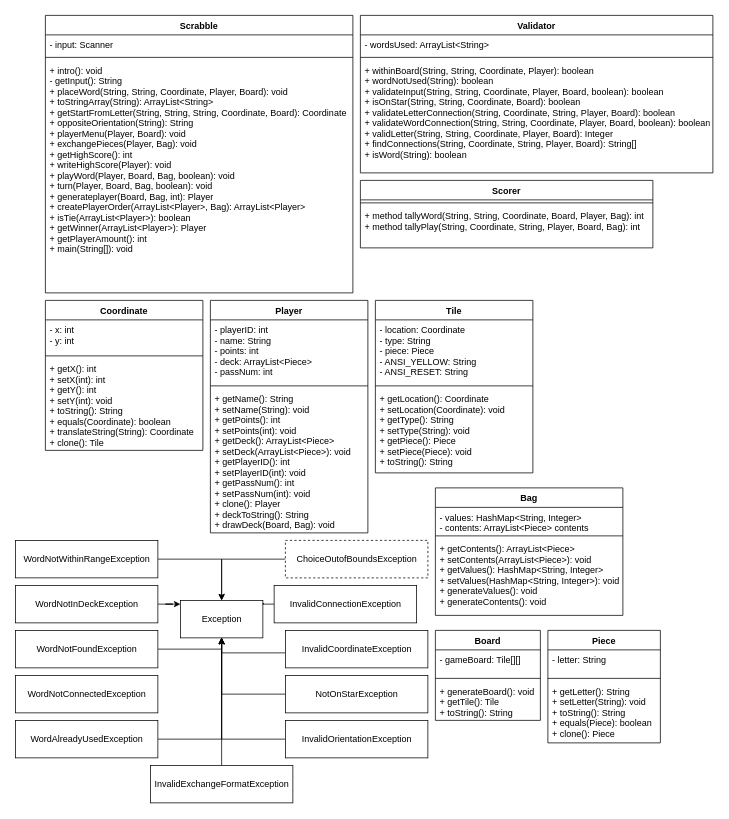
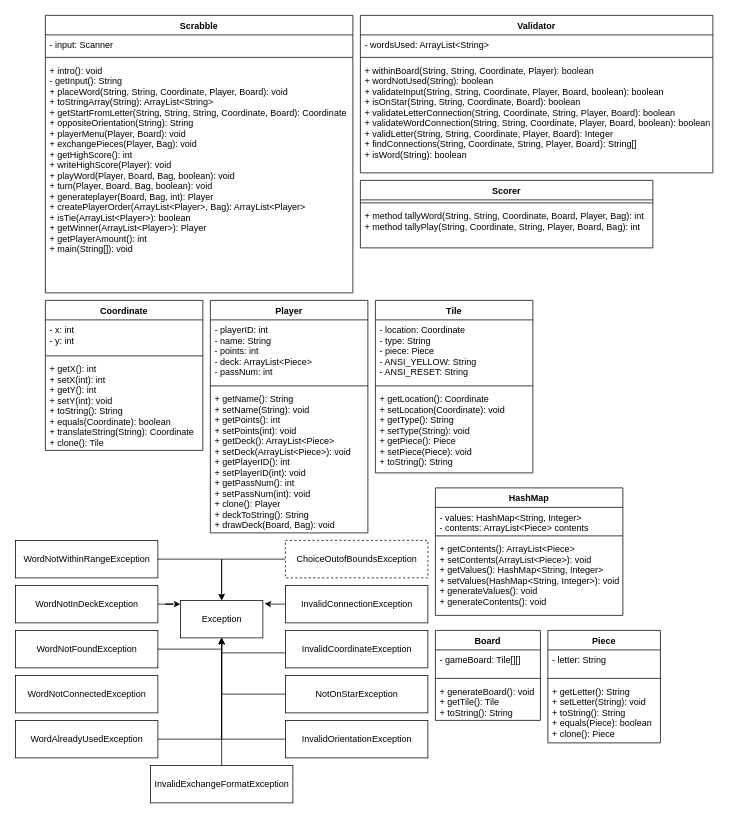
(529, 498) -> (529, 498)
(345, 604) -> (357, 604)
